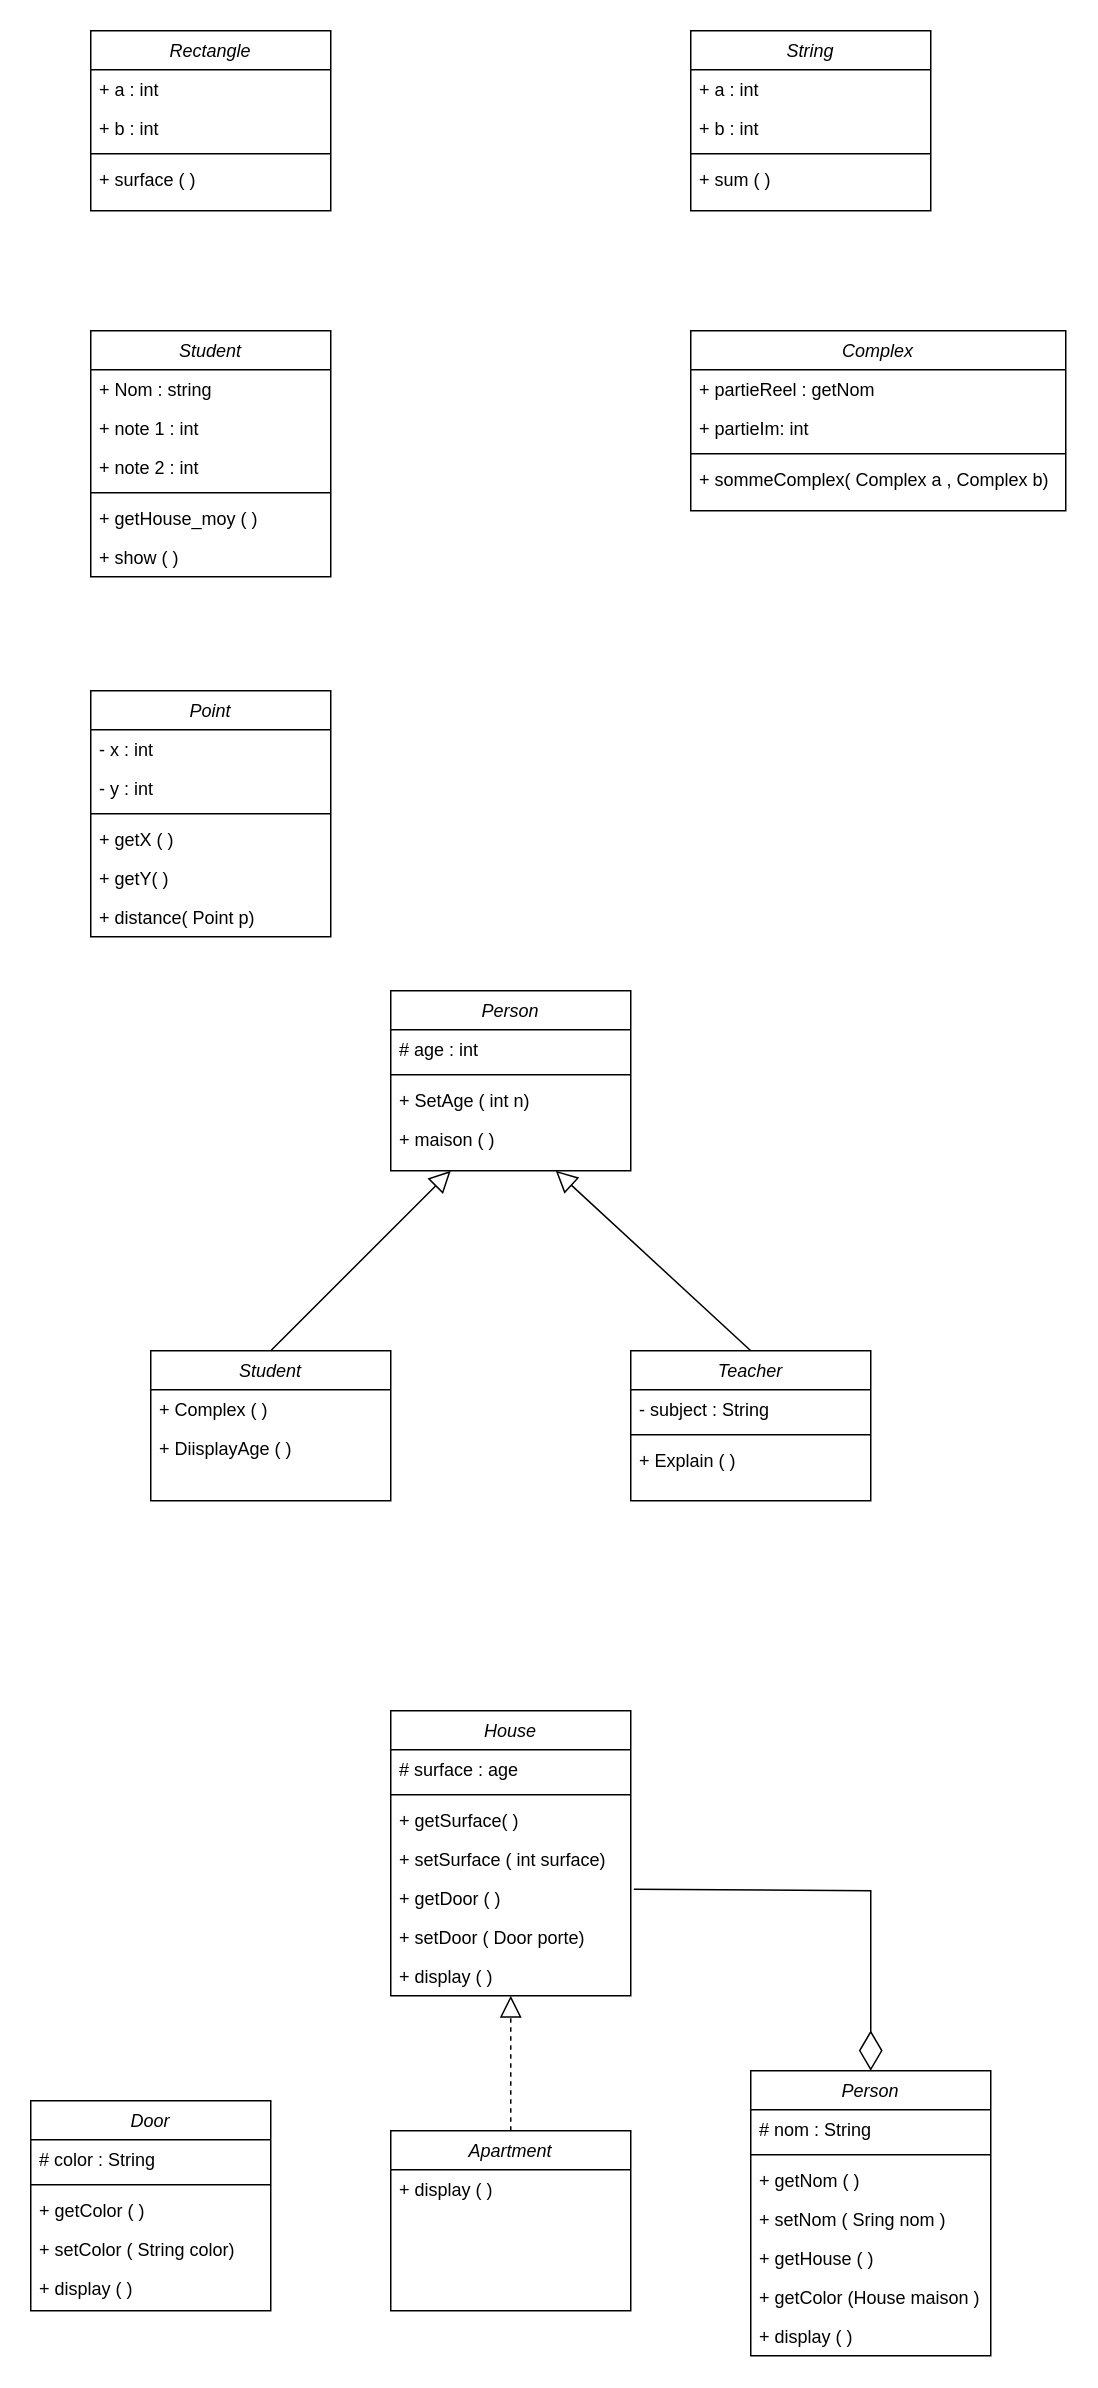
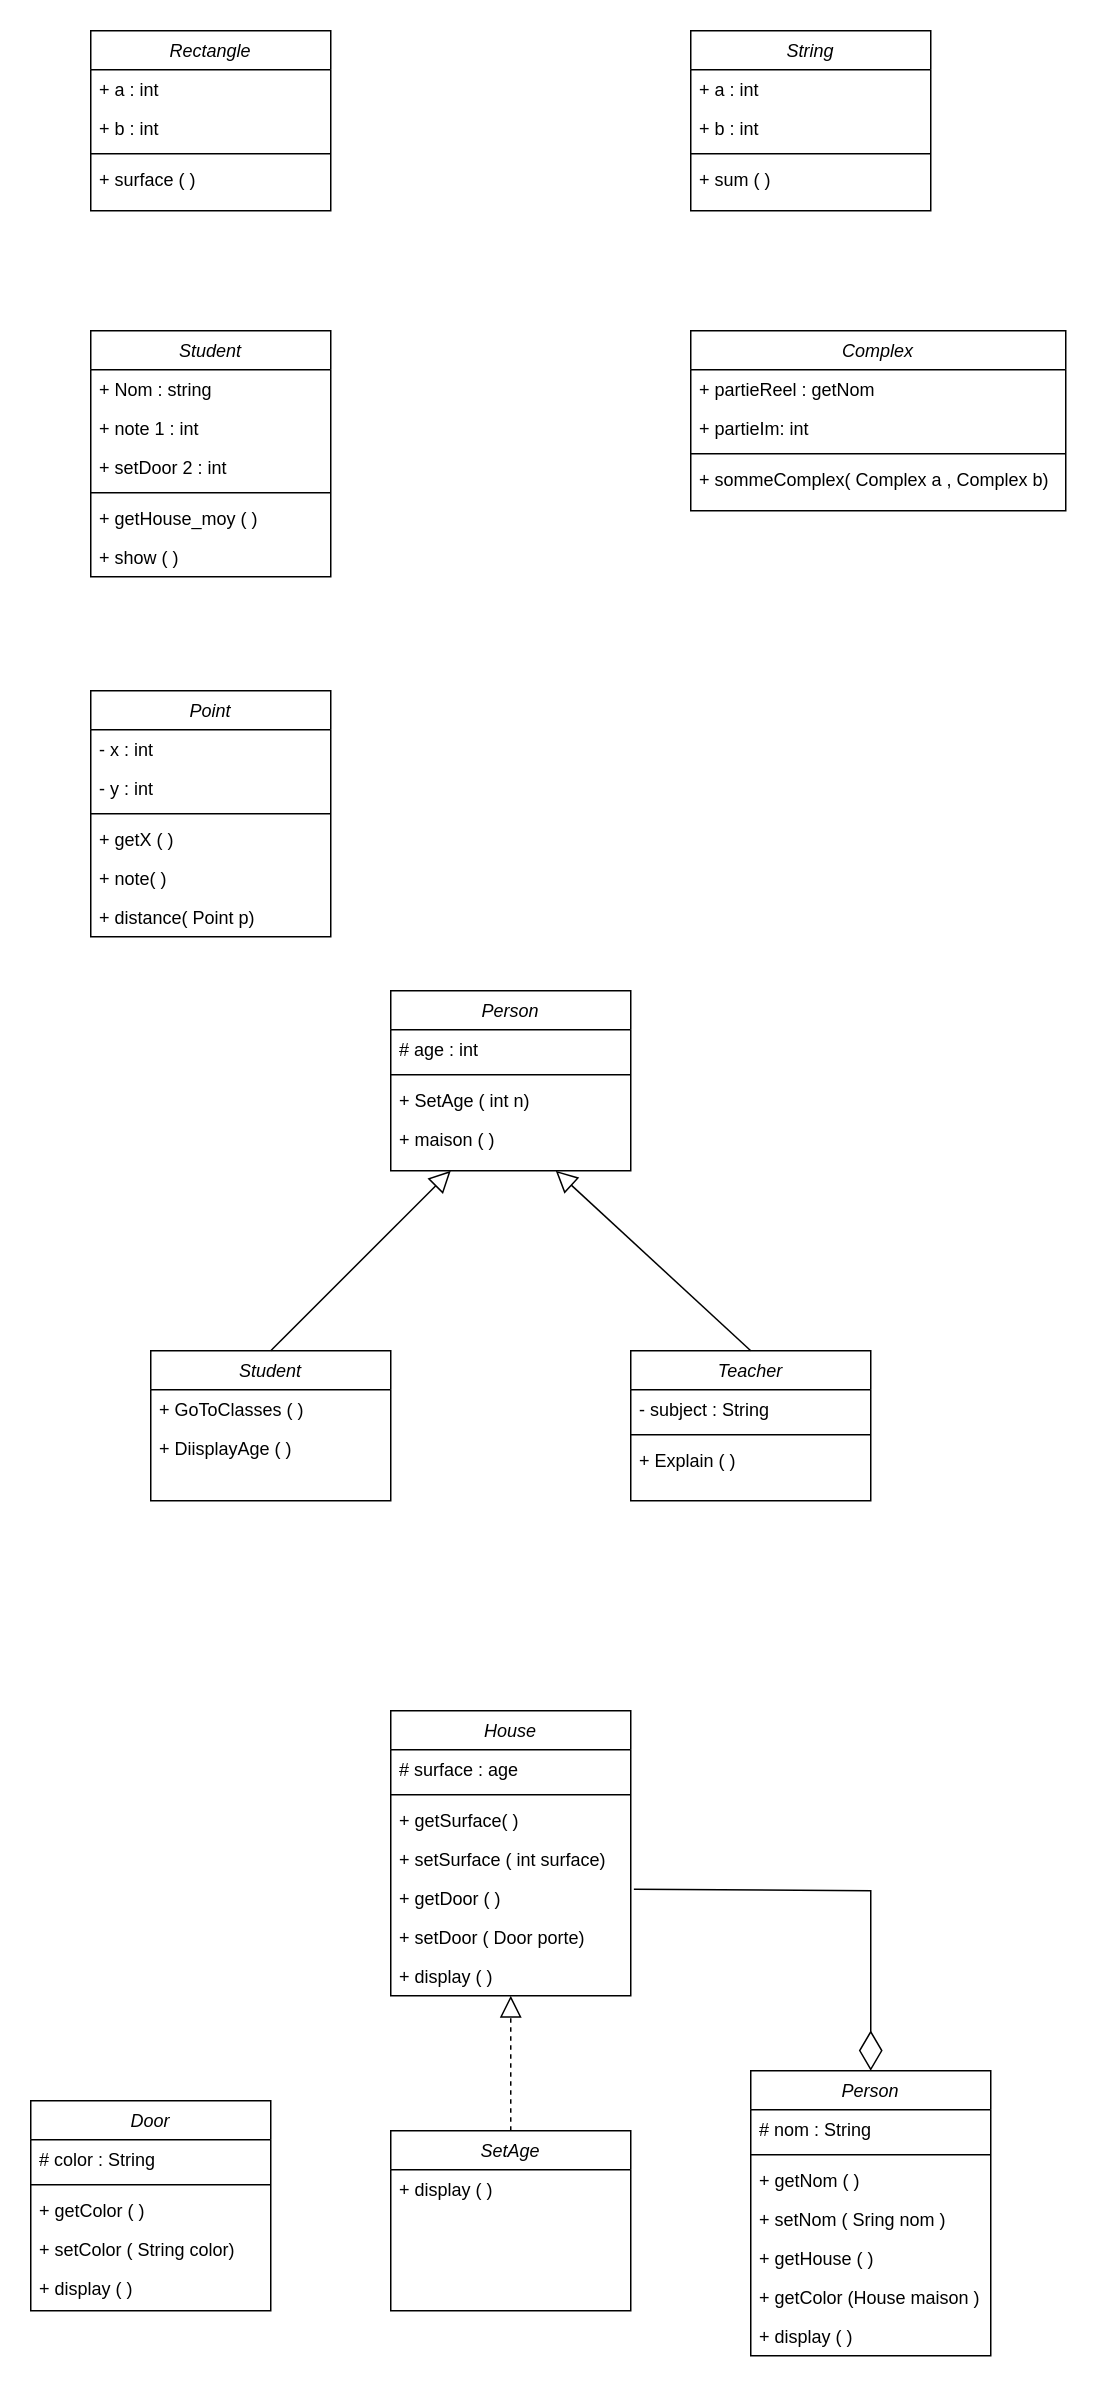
(156, 468) -> (171, 468)
(140, 879) -> (140, 879)
(215, 1410) -> (235, 1410)
(510, 2151) -> (510, 2151)
